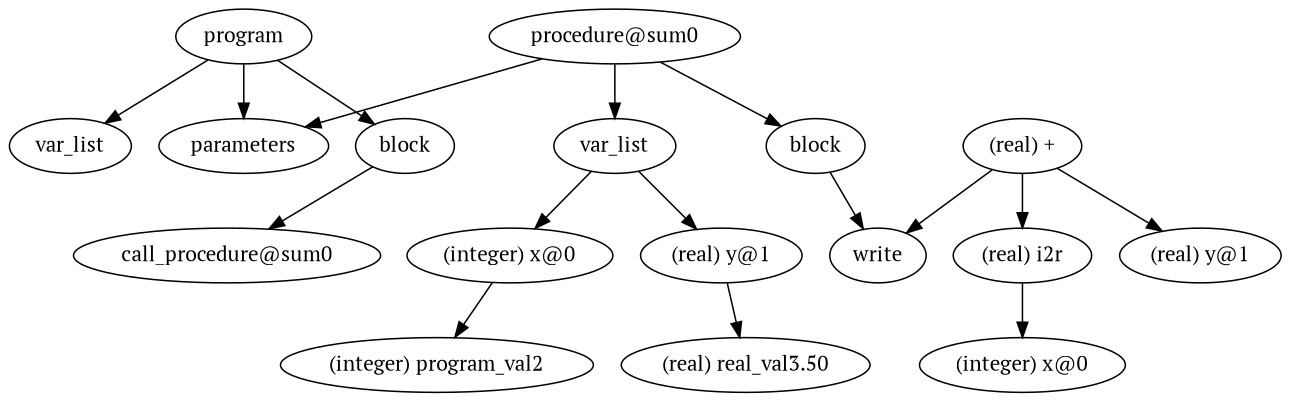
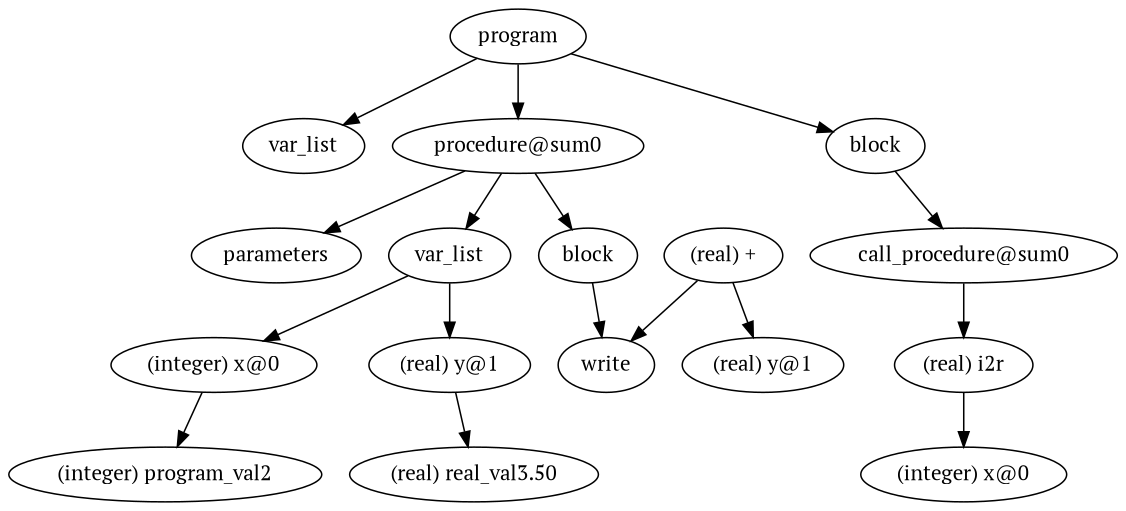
(244, 84) -> (518, 84)
(1022, 193) -> (964, 303)
